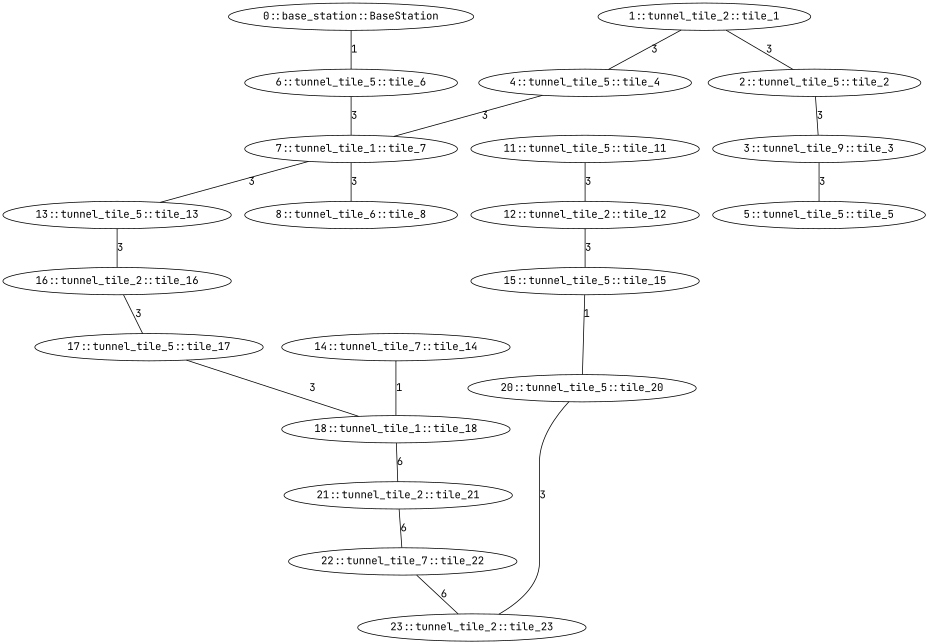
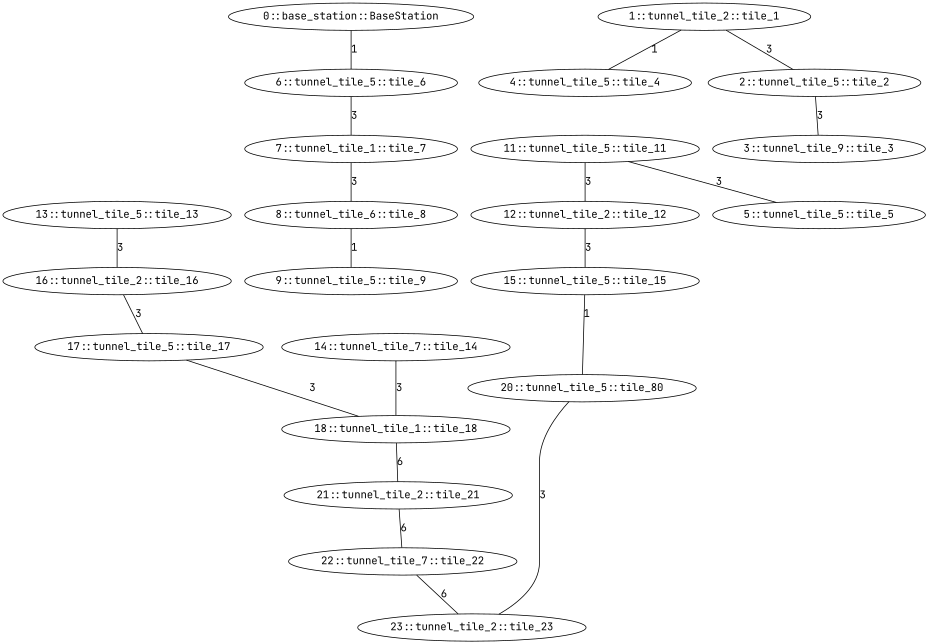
(655, 50) -> (655, 50)
(468, 116) -> none
(234, 182) -> none
(819, 182) -> (702, 182)
none -> (351, 281)
(399, 388) -> (399, 388)
(582, 388) -> (582, 388)
